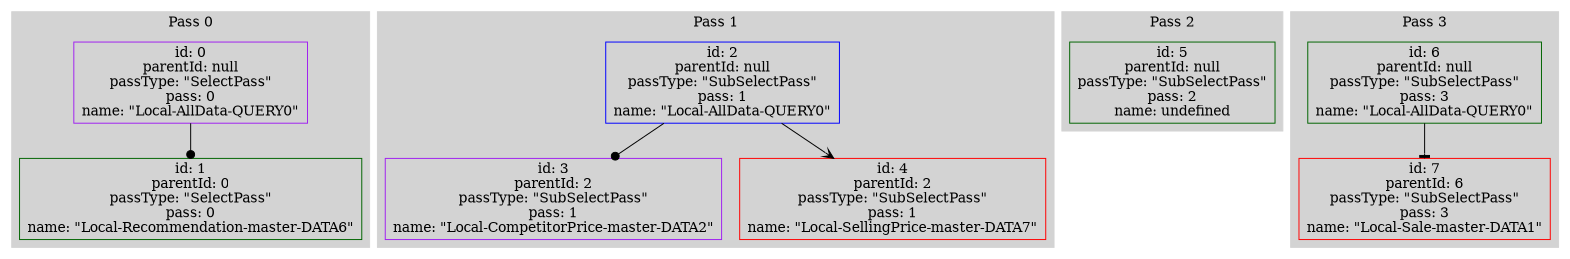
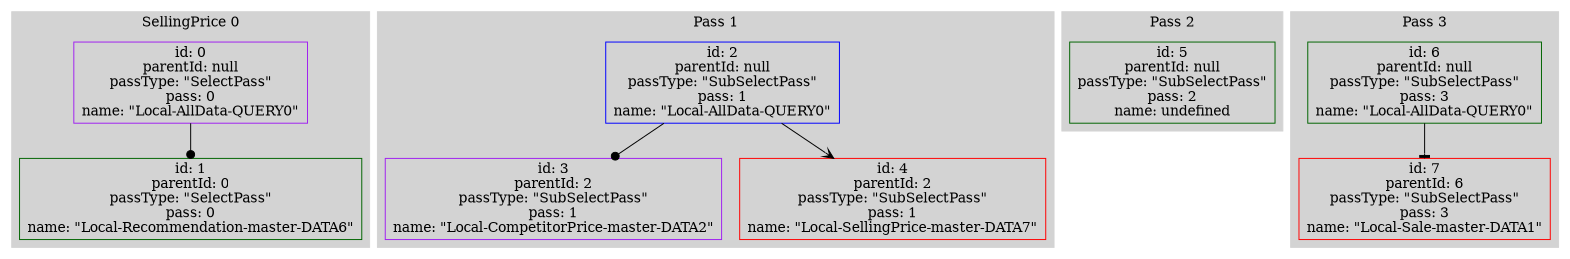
(191, 23) -> (191, 23)
